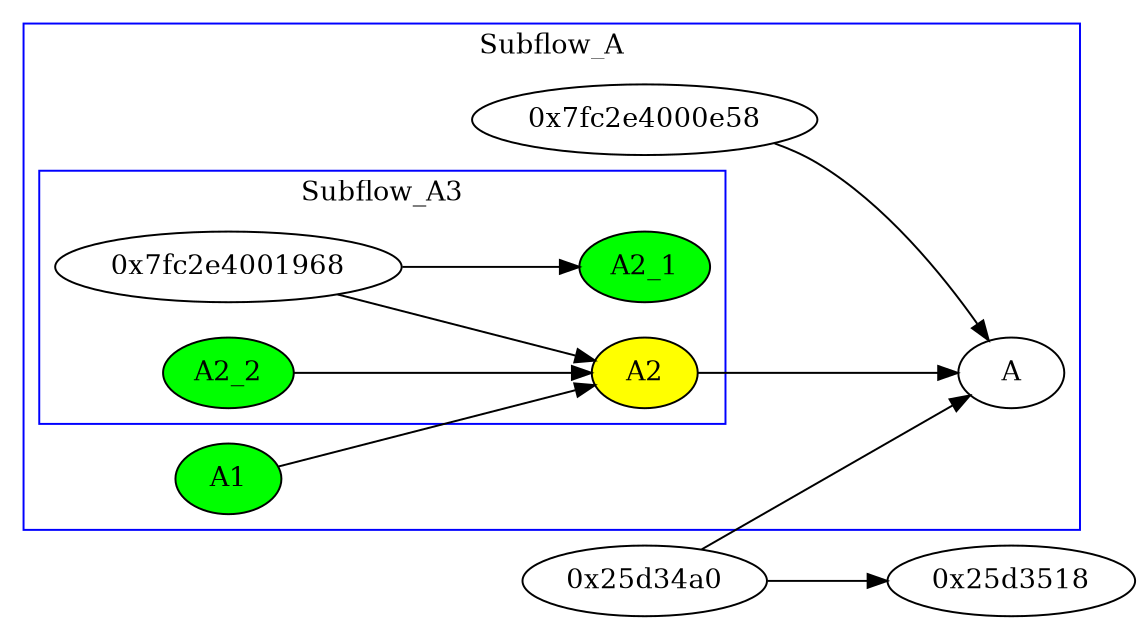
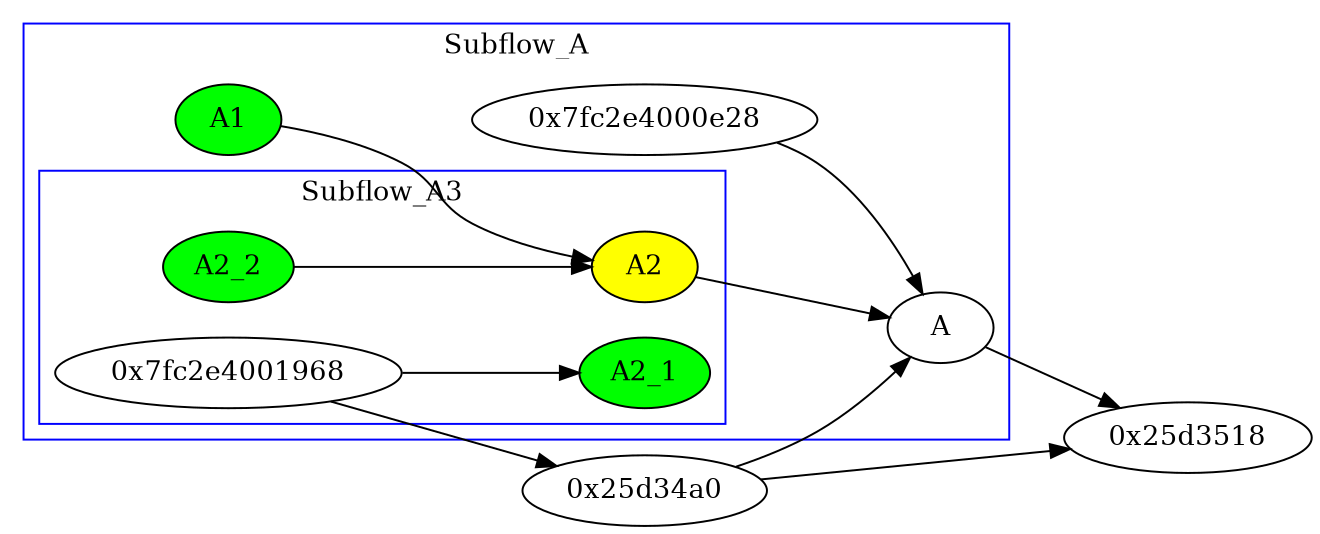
(645, 120) -> (645, 120)
(457, 325) -> (434, 431)
none -> (1043, 373)
